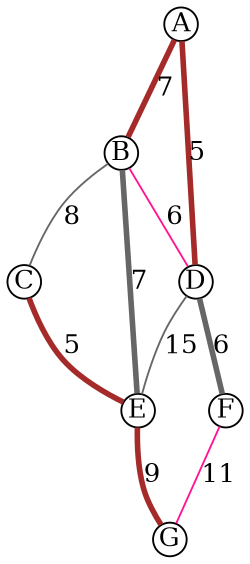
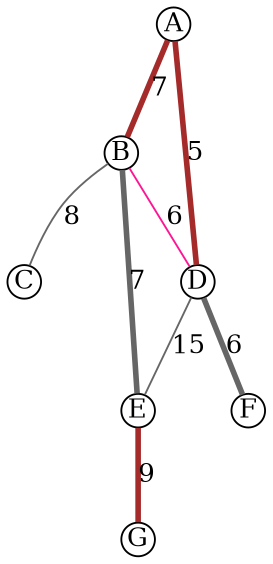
(64, 361) -> none
(198, 475) -> none
